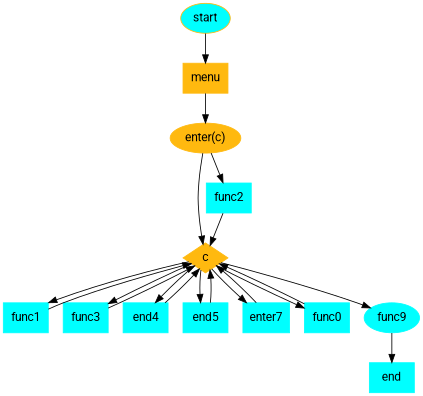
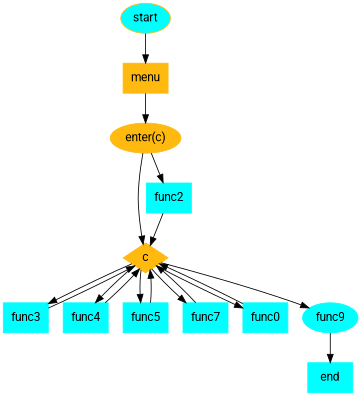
(26, 318) -> none
(146, 318) -> (86, 318)
(205, 318) -> (146, 318)
(266, 318) -> (205, 318)
